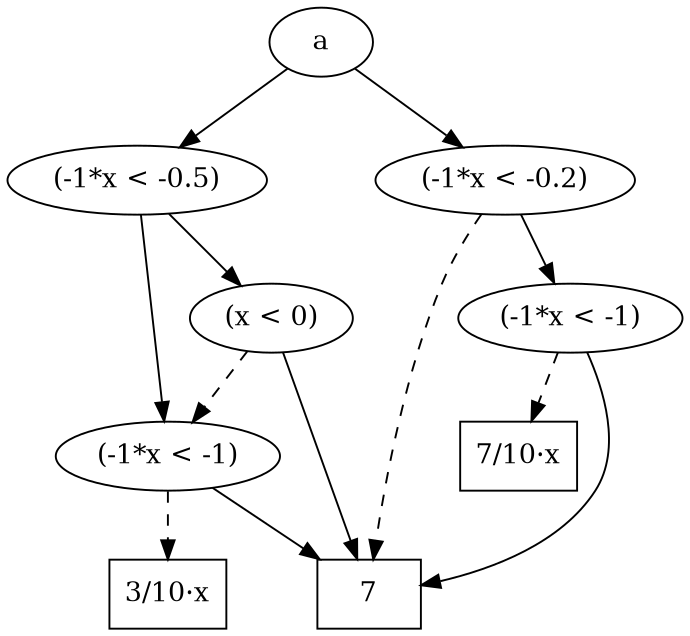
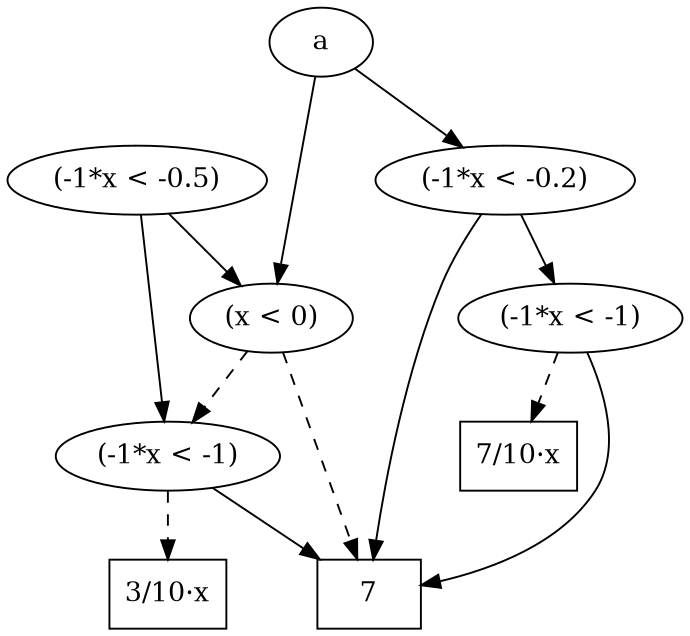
(242, 102) -> (298, 170)
(412, 372) -> (412, 372)
(317, 447) -> (317, 447)
